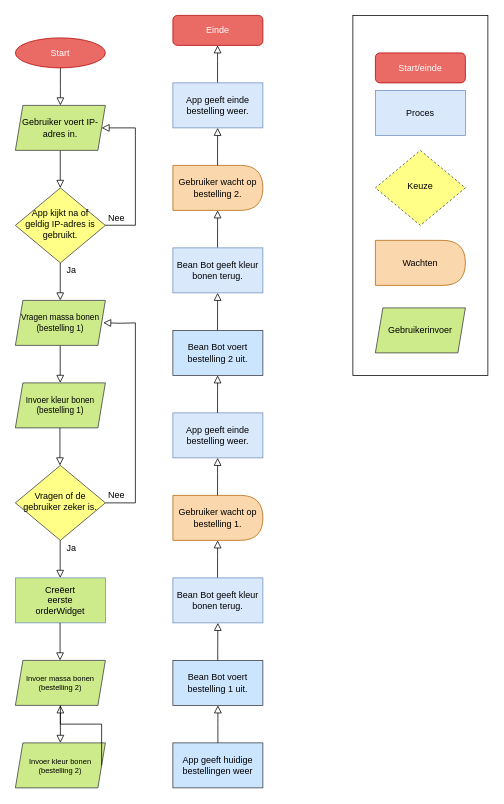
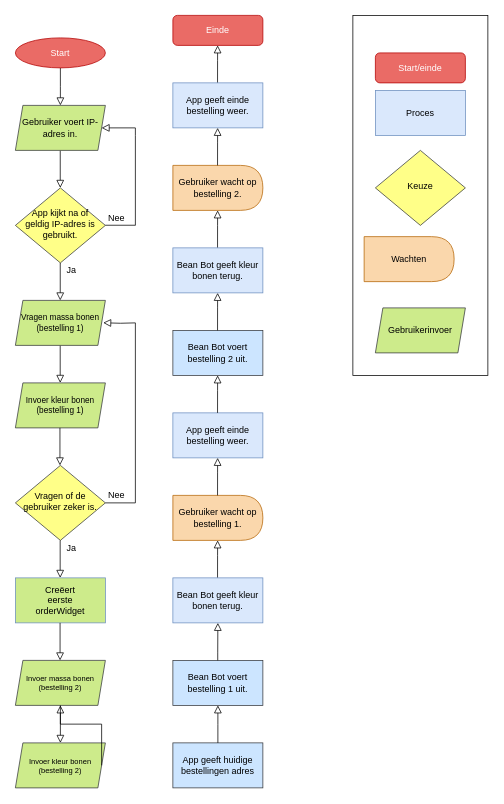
(420, 188) -> (420, 188)
(420, 263) -> (409, 259)
(218, 765) -> (218, 765)
